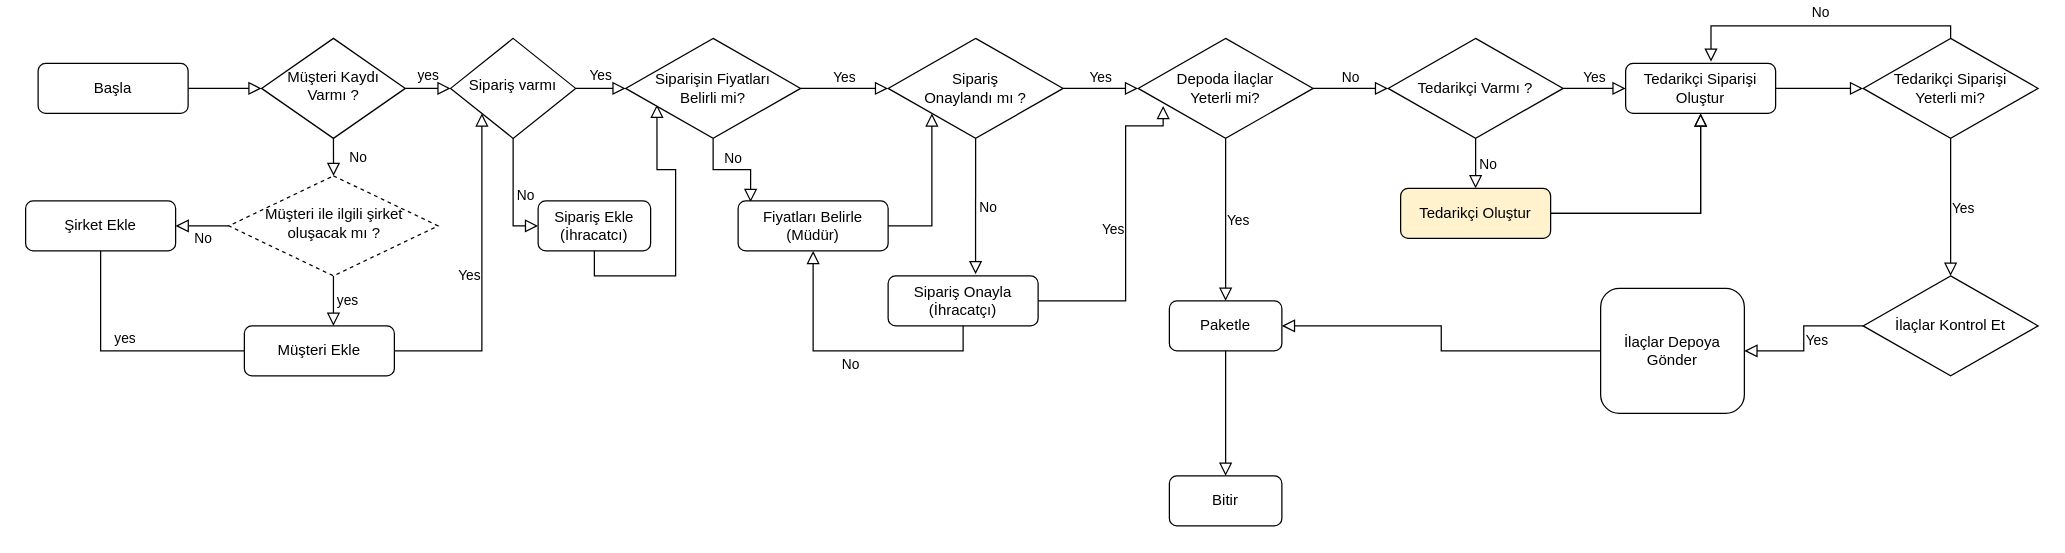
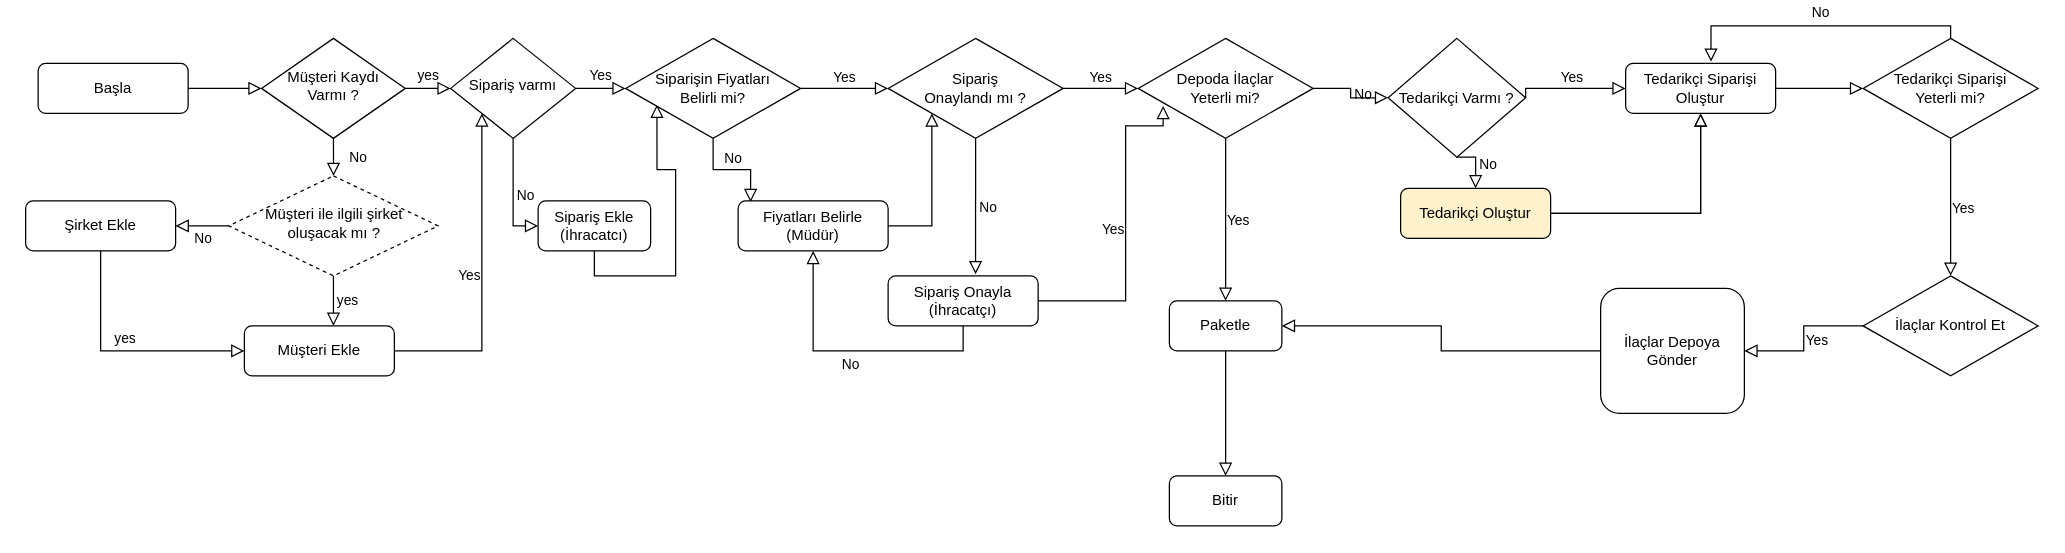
(1476, 88) -> (1457, 98)
(235, 351) -> (230, 351)
